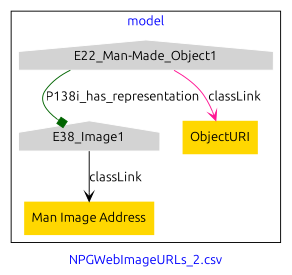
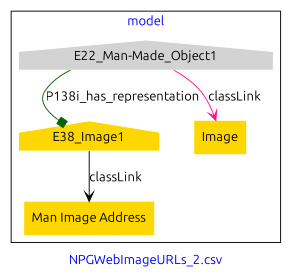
(89, 138) -> (89, 138)
(220, 138) -> (220, 138)
